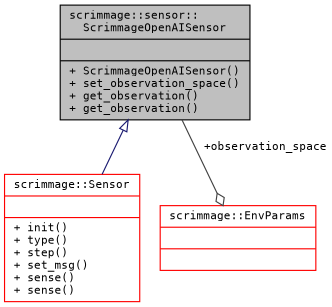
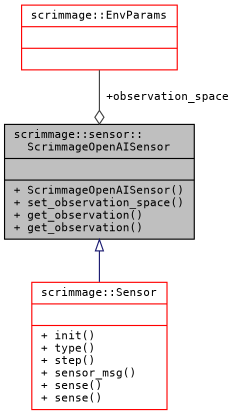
(200, 157) -> (99, 90)
(52, 265) -> (89, 373)
